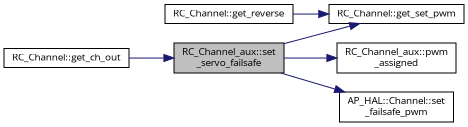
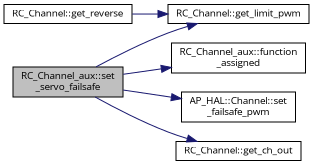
(396, 14) -> (238, 14)
(146, 58) -> (140, 120)
(396, 58) -> (238, 58)
